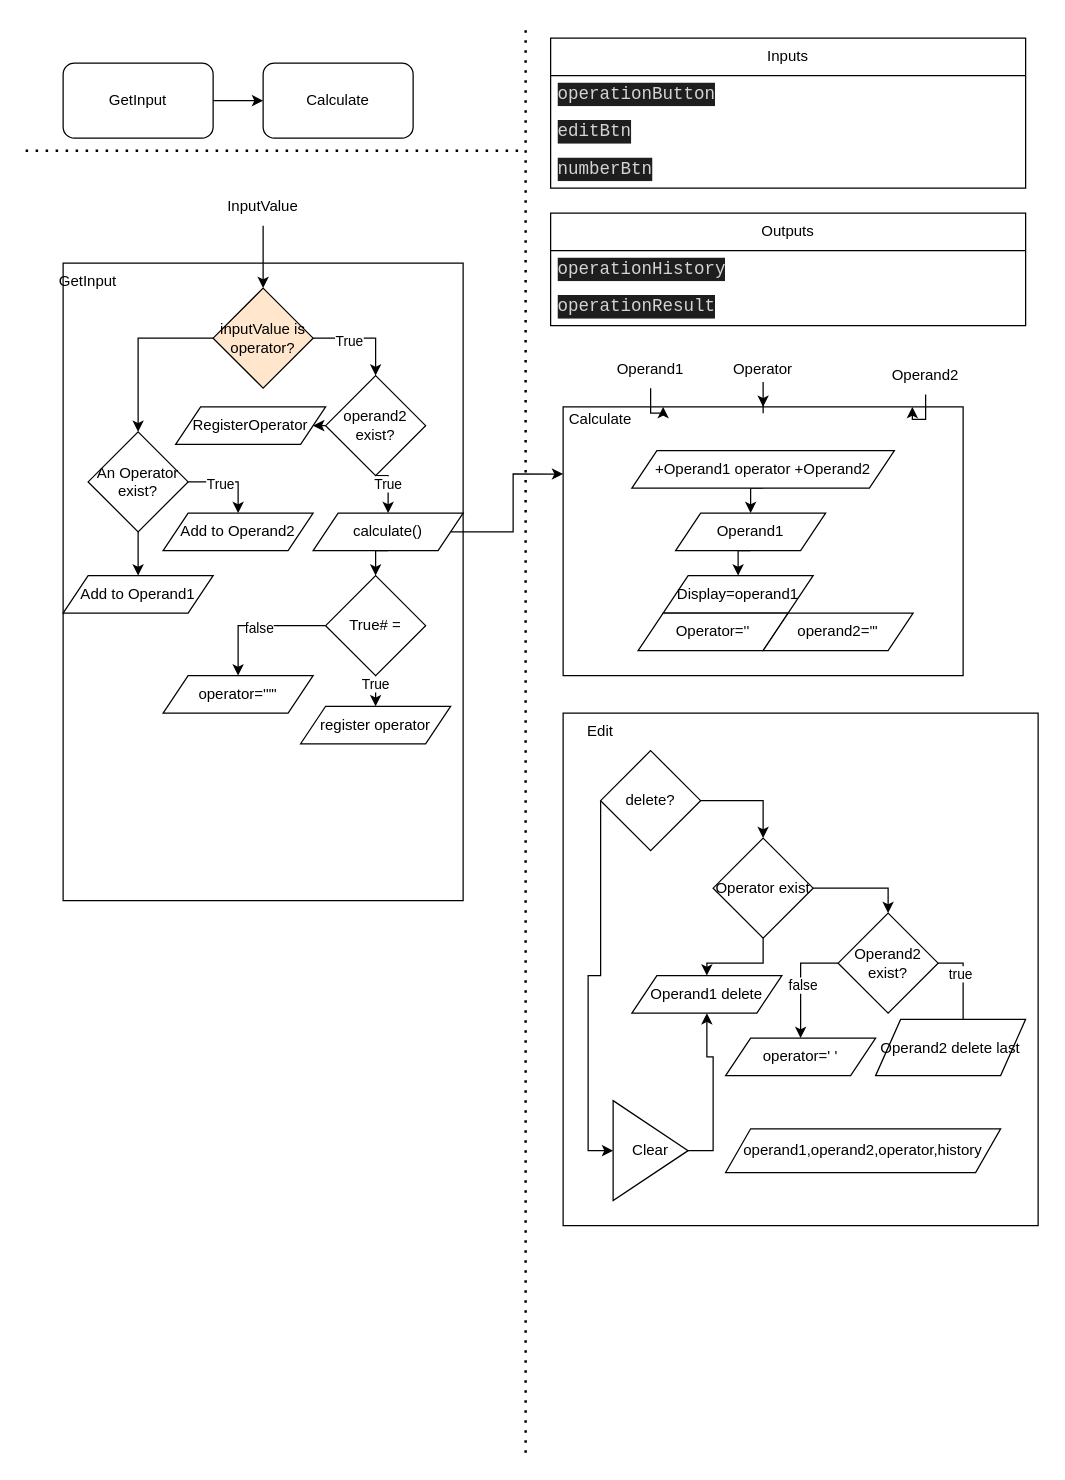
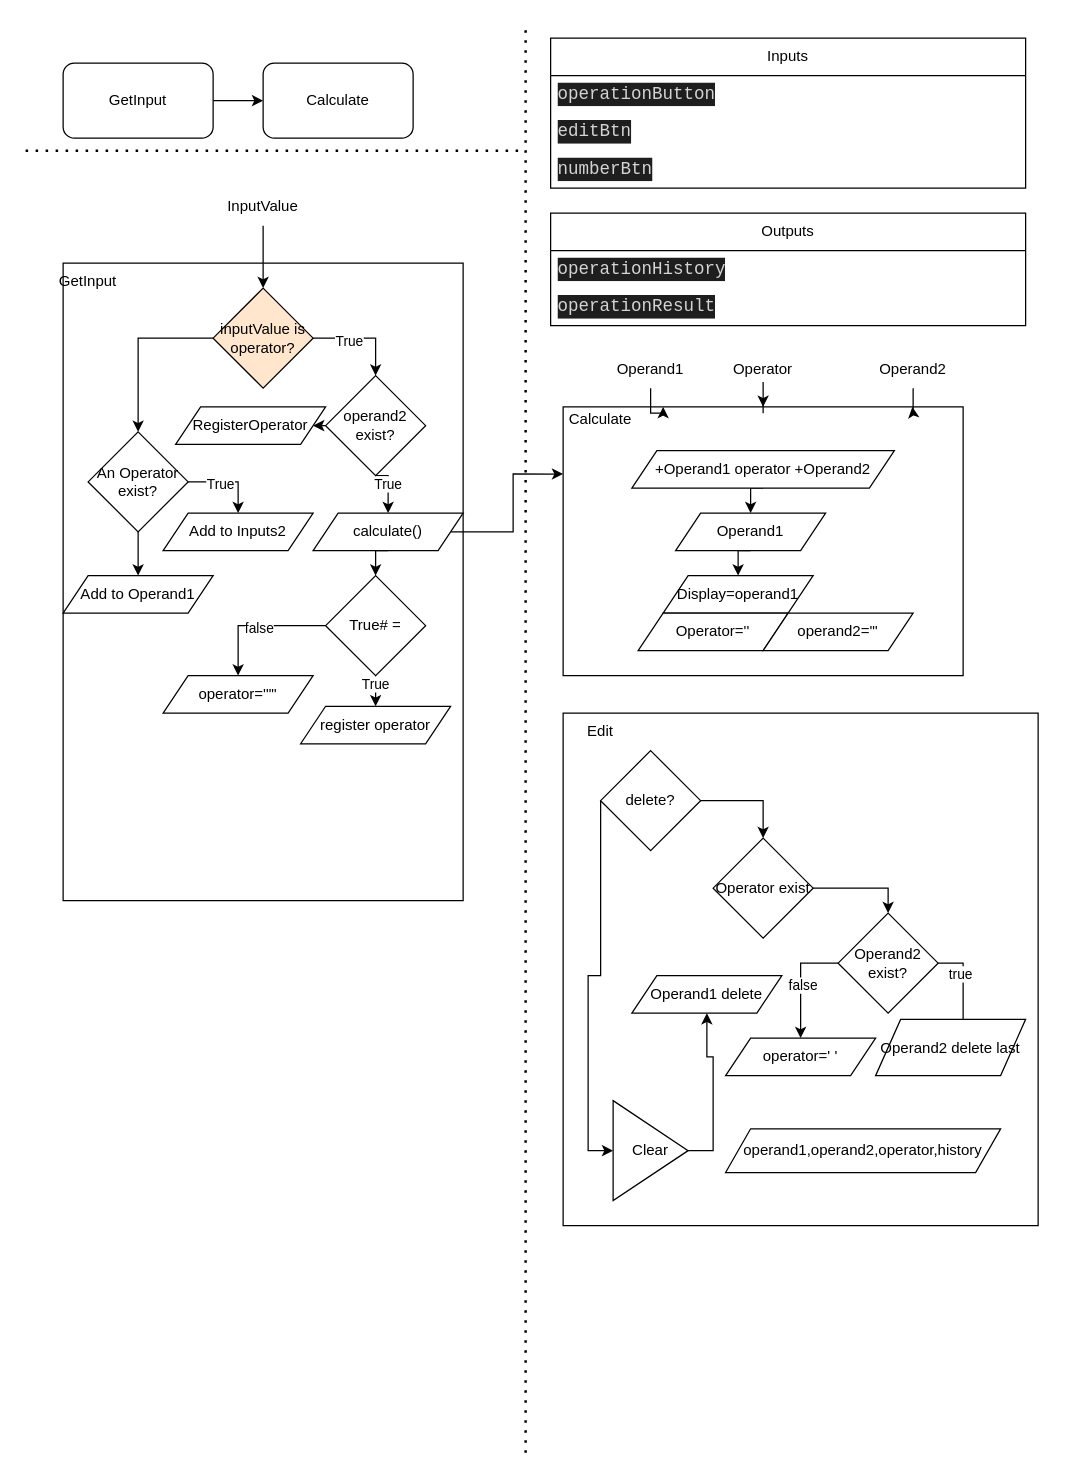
(926, 376) -> (913, 369)
(238, 532) -> (238, 532)
(746, 963) -> none
